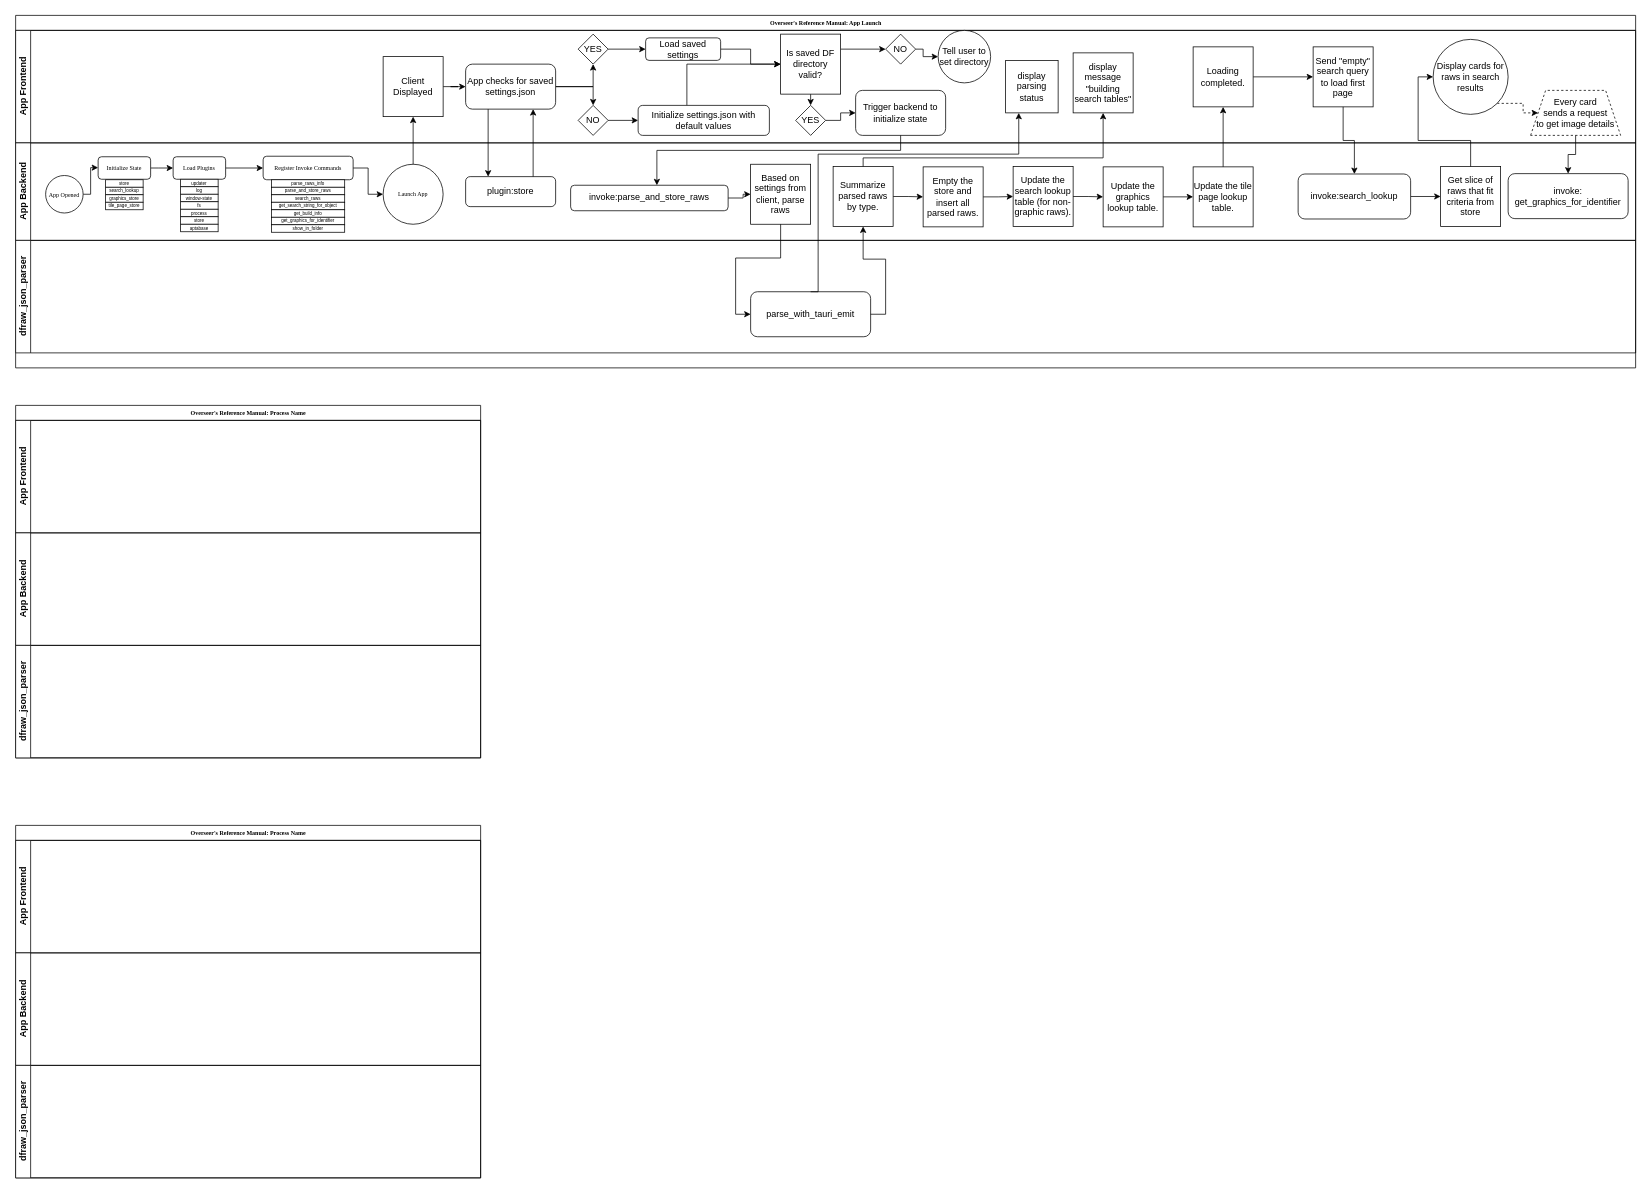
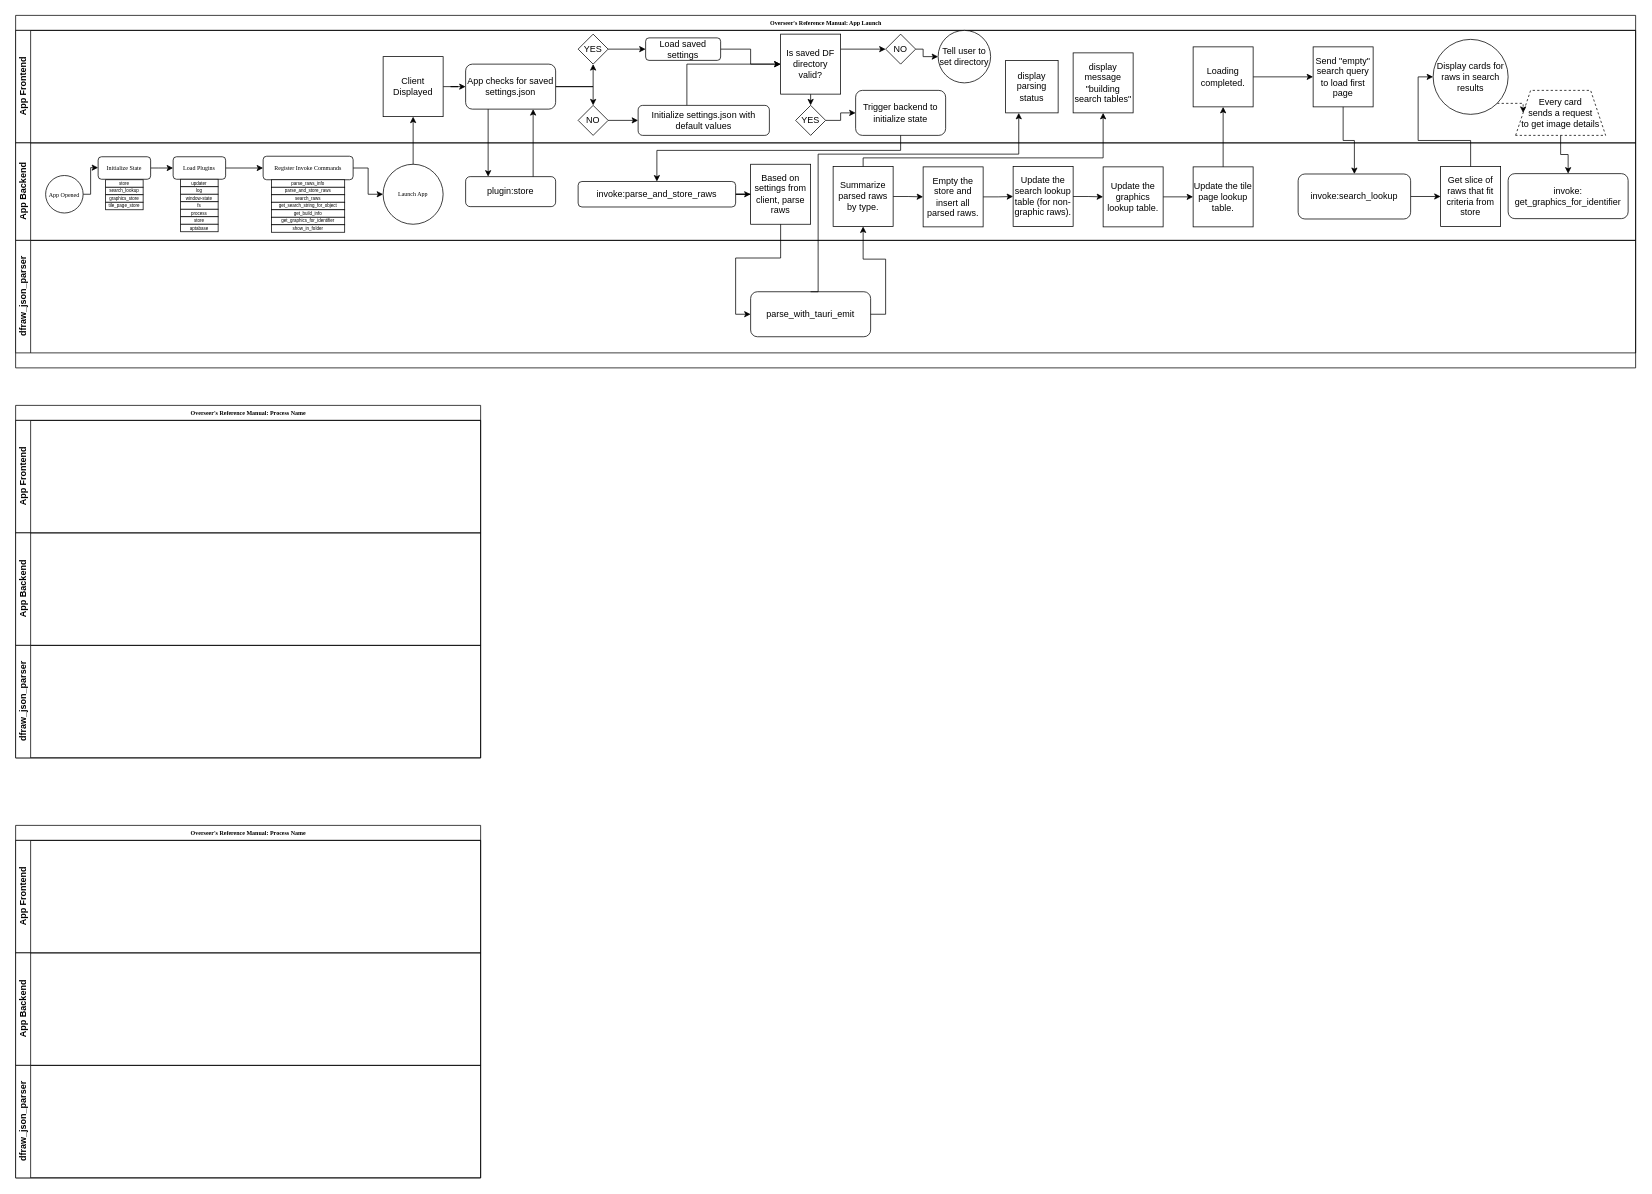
(1575, 113) -> (1560, 113)
(649, 198) -> (657, 194)
